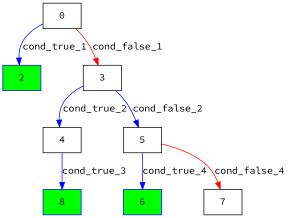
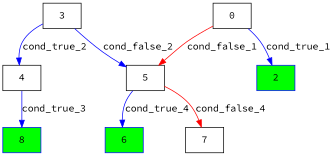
(87, 43) -> (187, 41)
